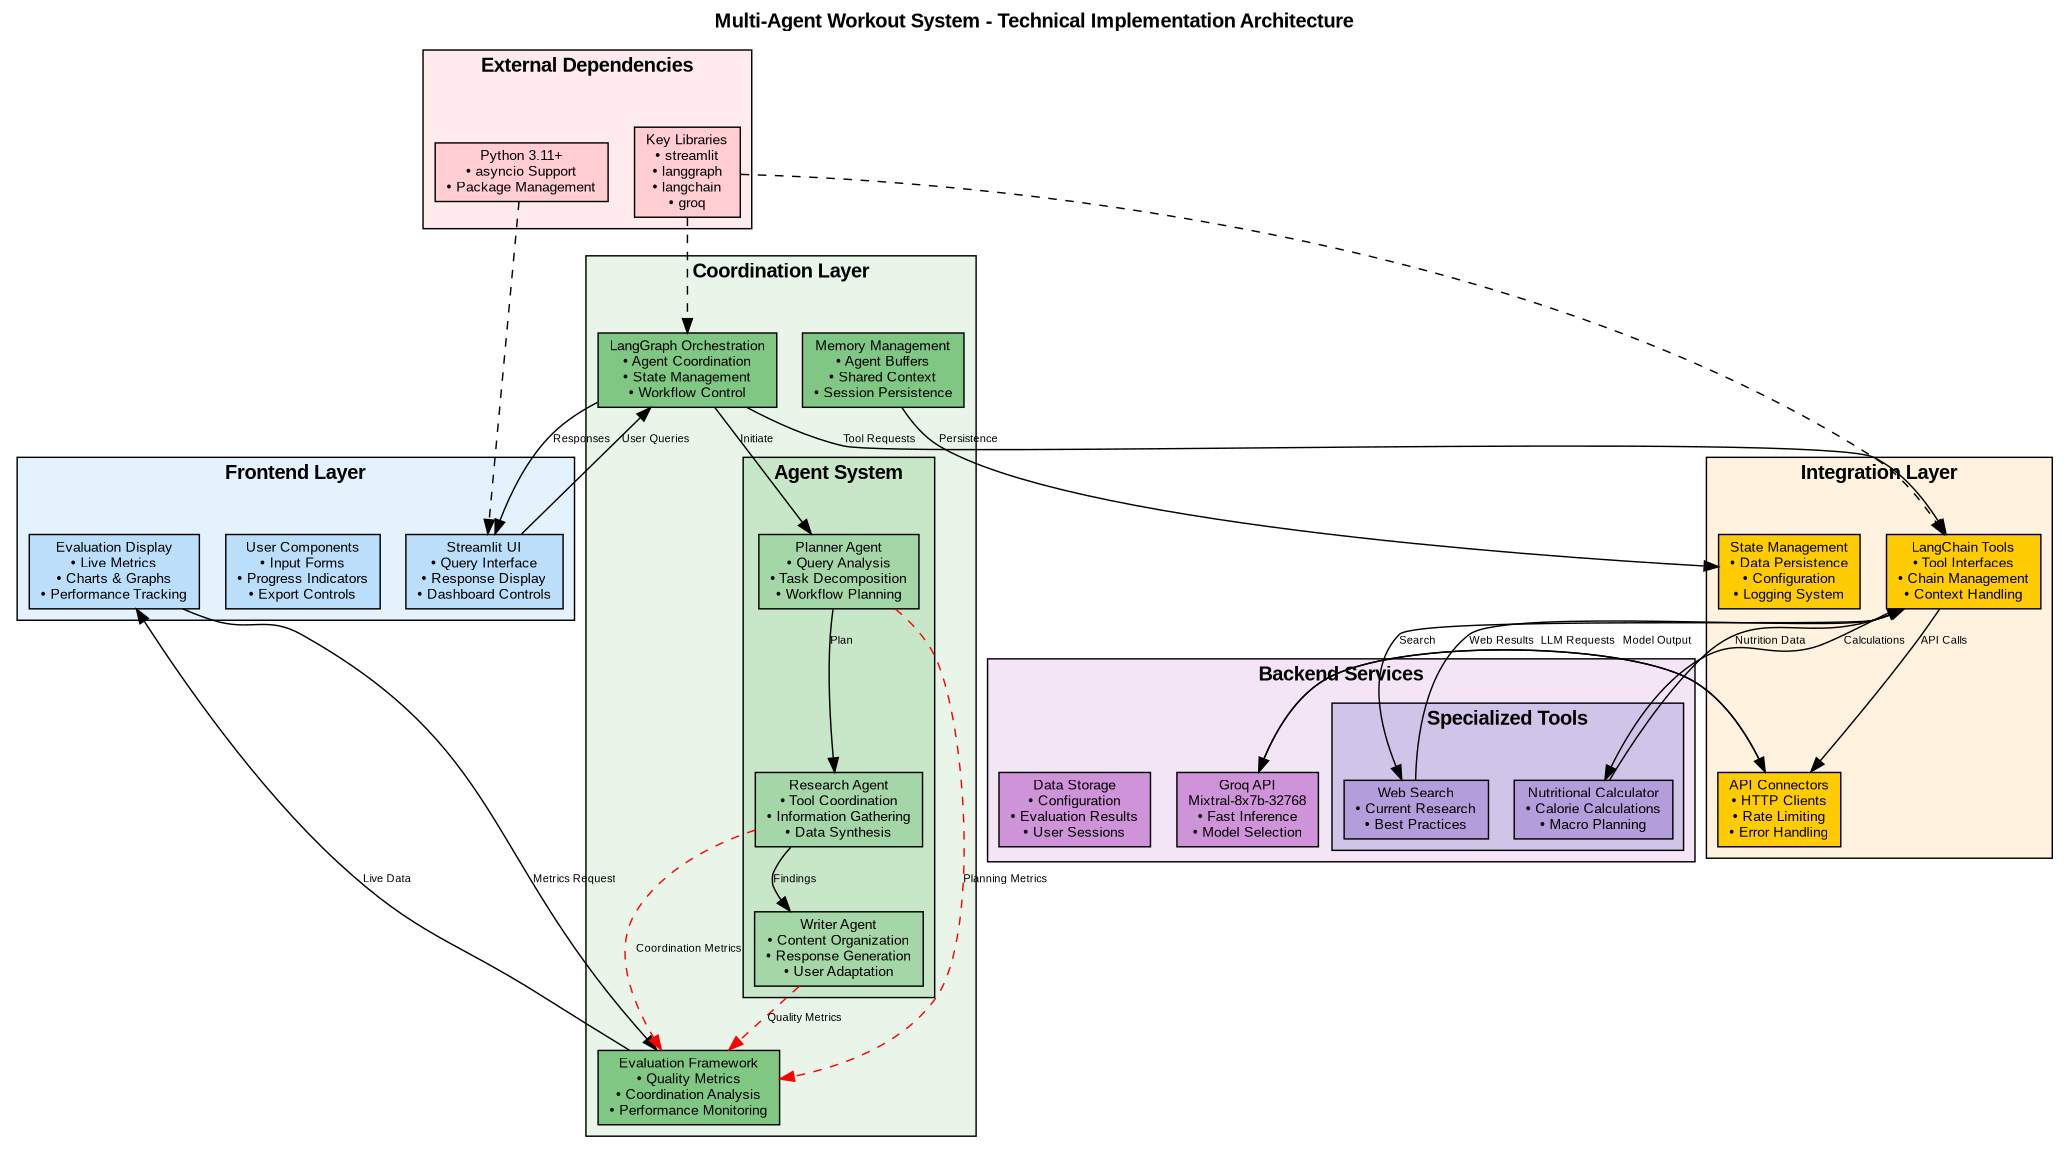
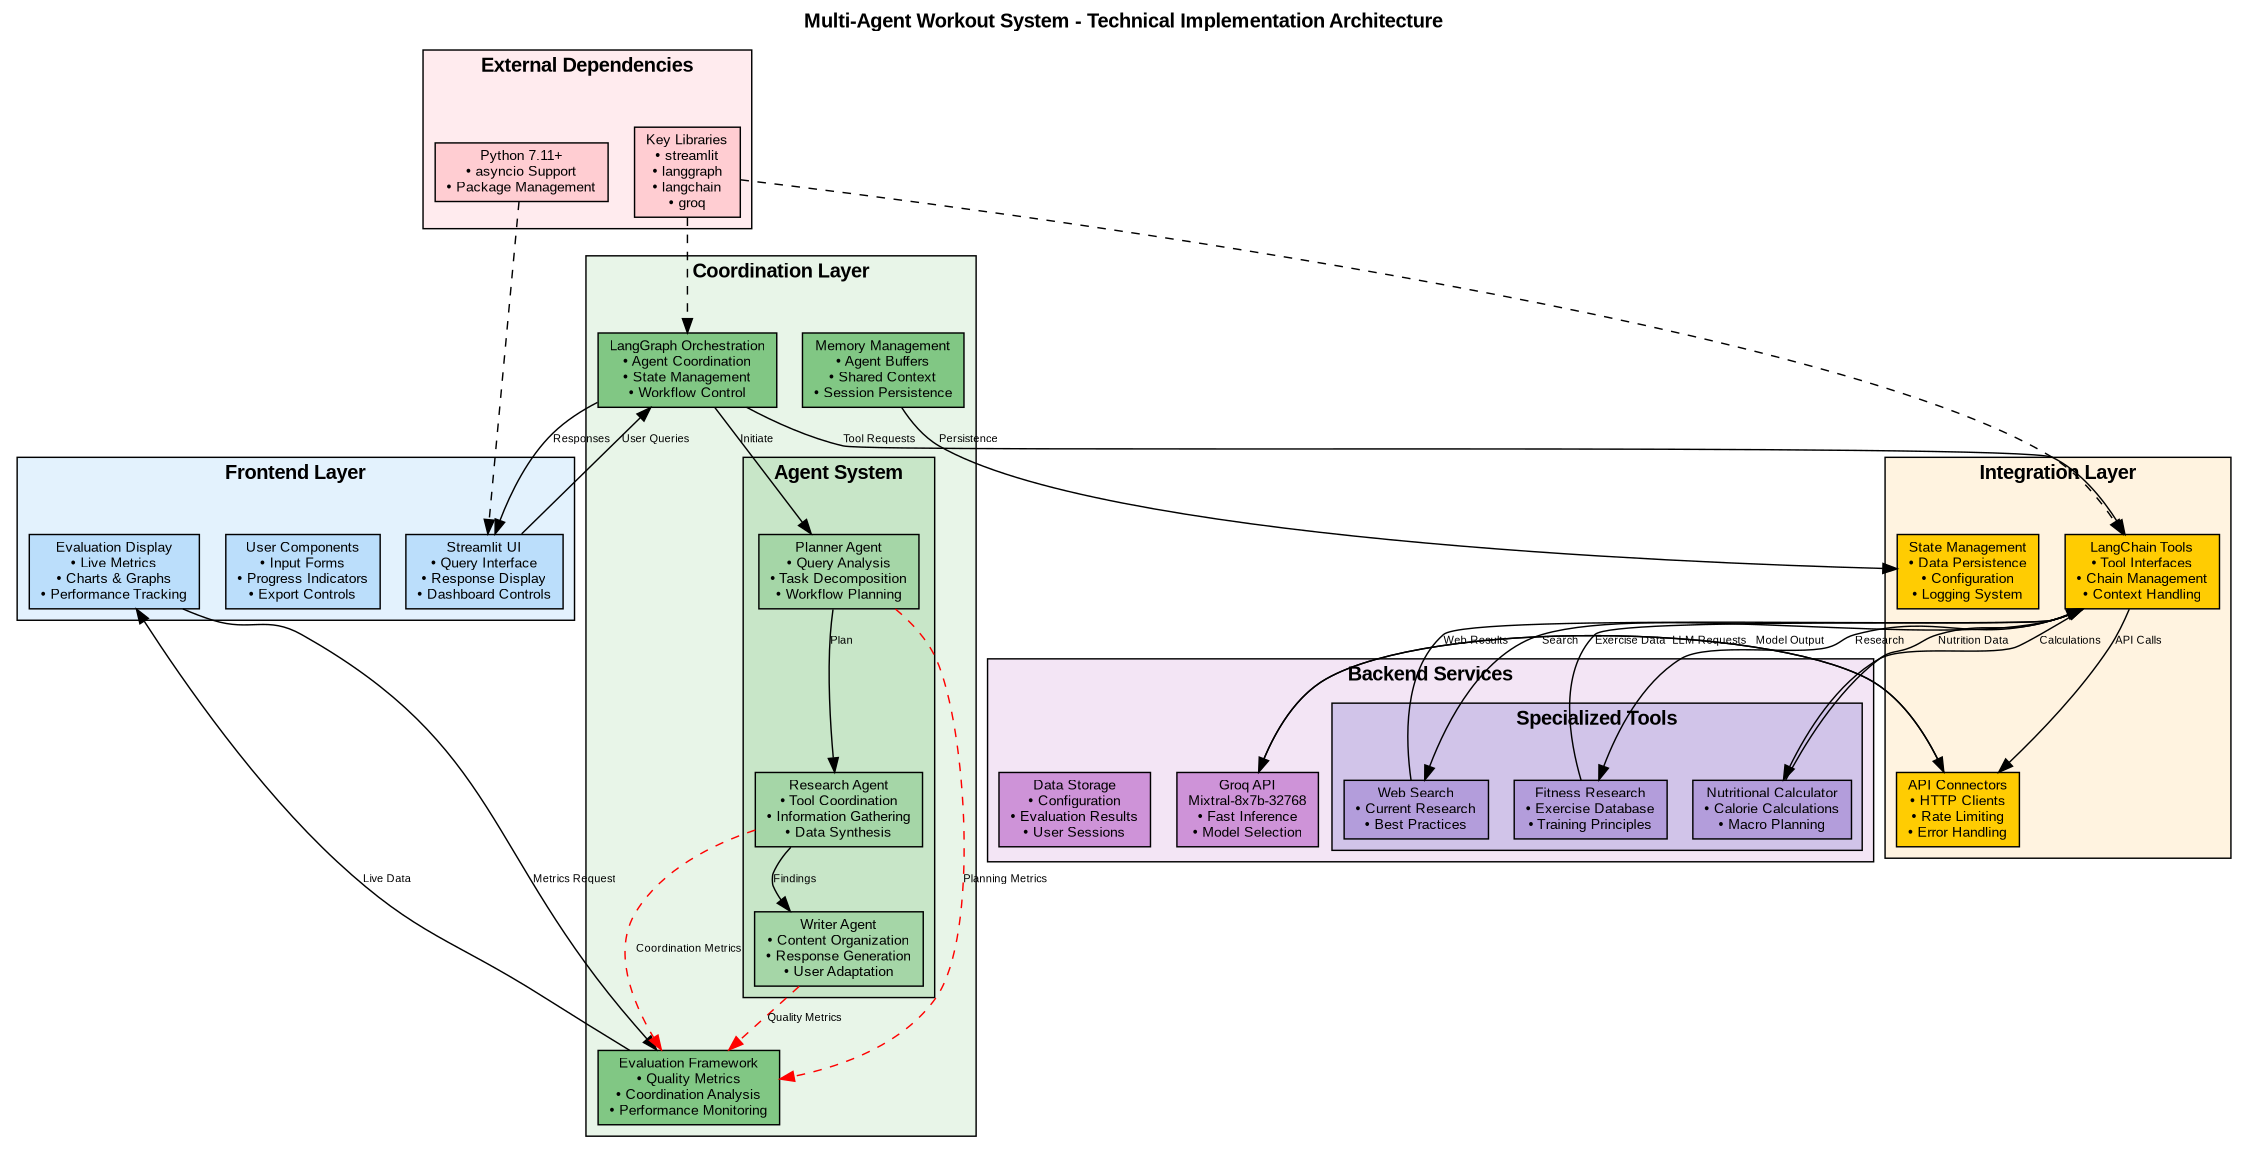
(522, 172) -> (522, 172)
none -> (1591, 810)
